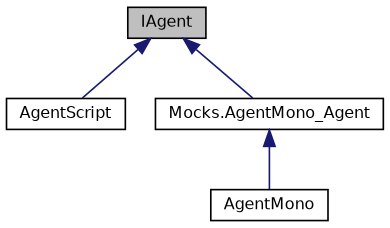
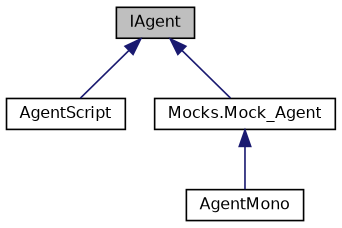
(269, 114) -> (245, 114)
